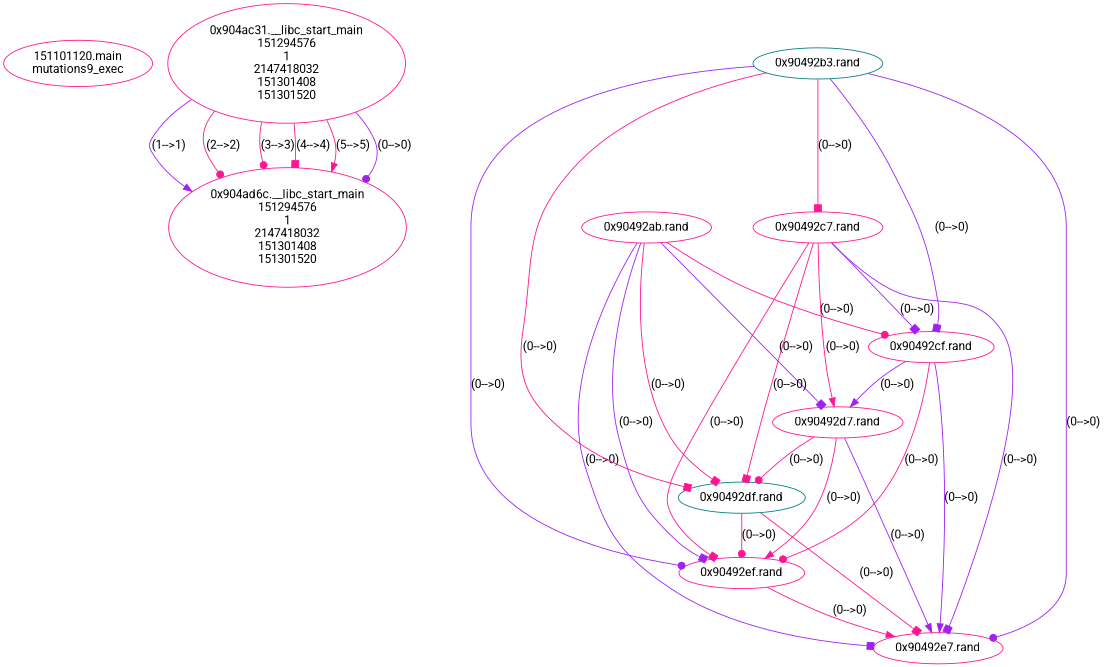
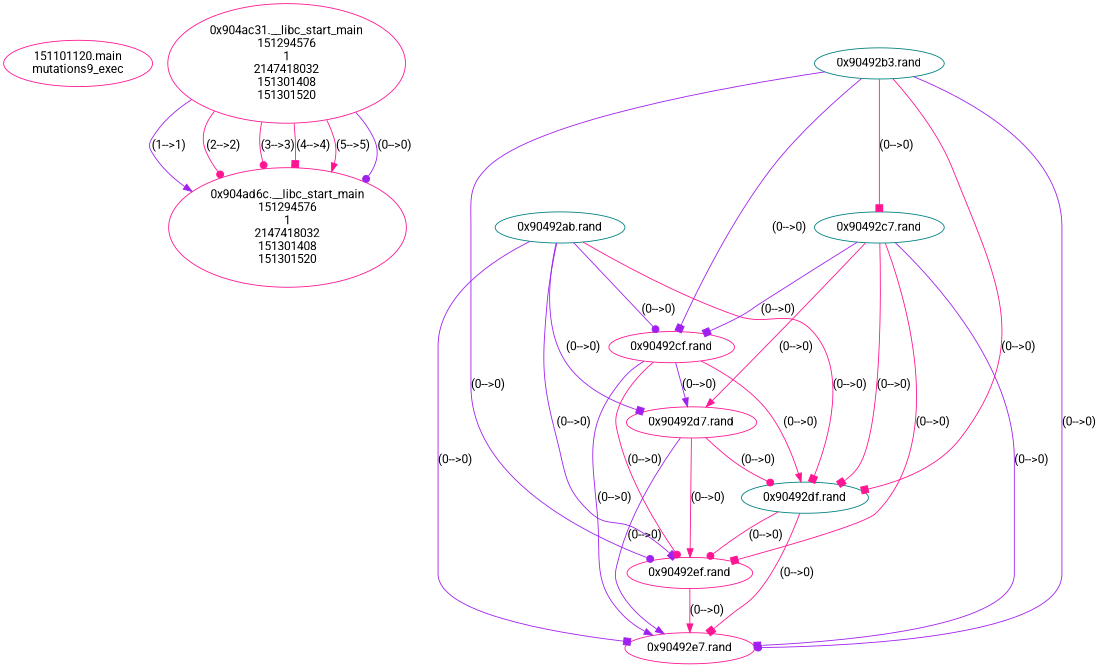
(647, 227) -> (560, 227)
(818, 227) -> (879, 227)
(765, 296) -> (613, 285)
none -> (763, 406)
